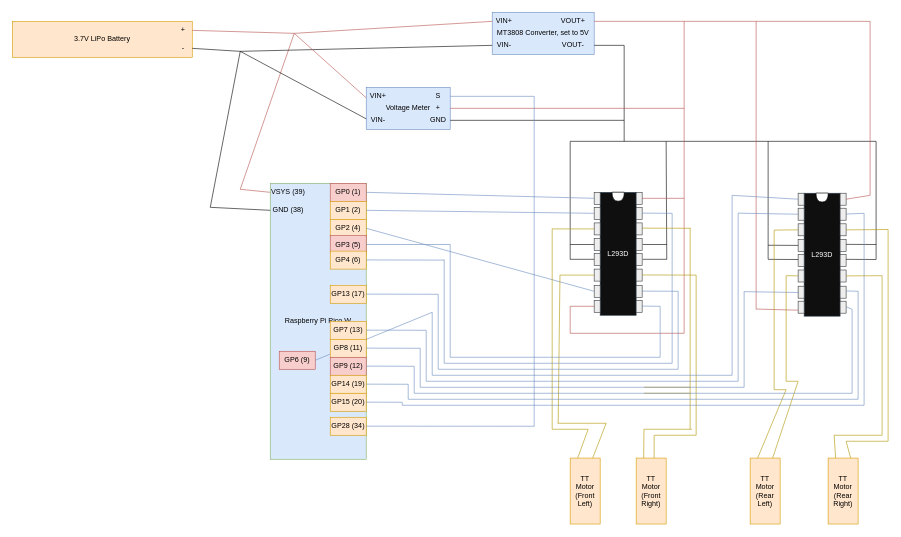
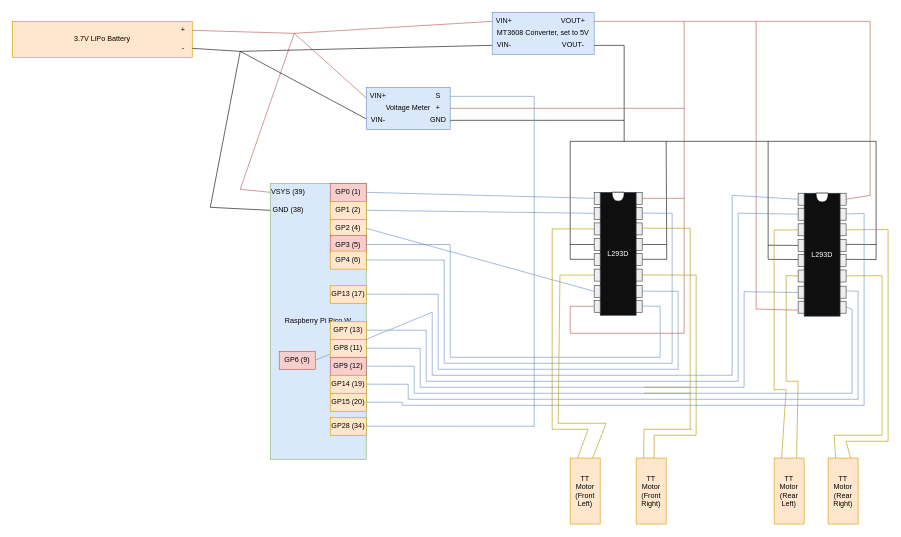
(543, 33) -> (543, 33)
(765, 491) -> (789, 491)
